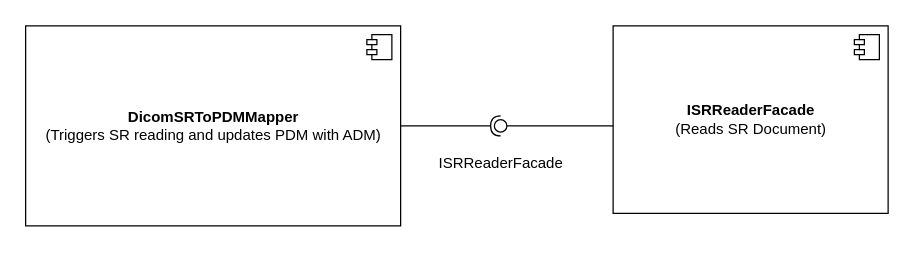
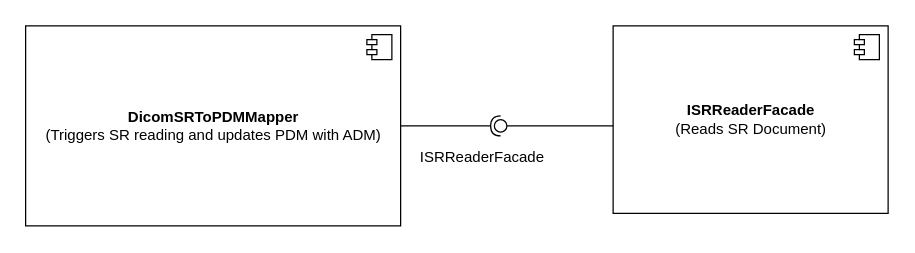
(501, 163) -> (482, 157)
